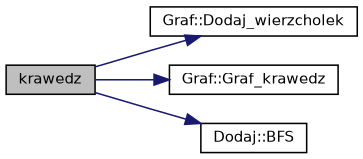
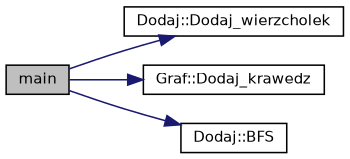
(254, 21) -> (234, 21)
(51, 80) -> (38, 80)
(254, 80) -> (234, 80)
